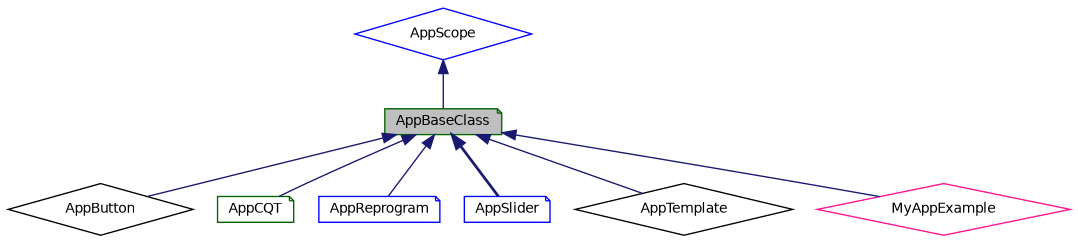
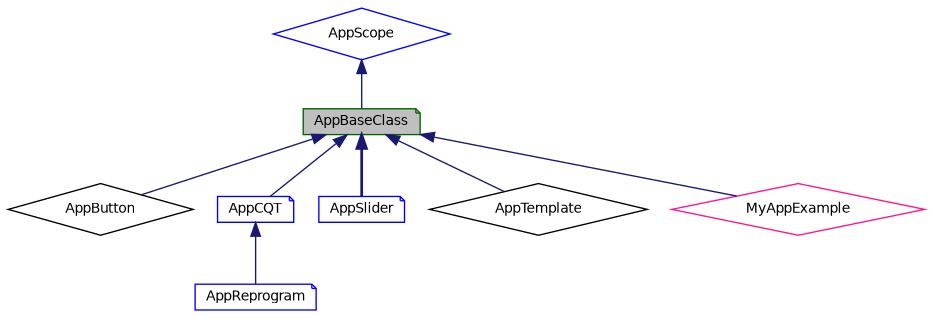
(407, 171) -> (256, 260)
(256, 209) -> (256, 209)
